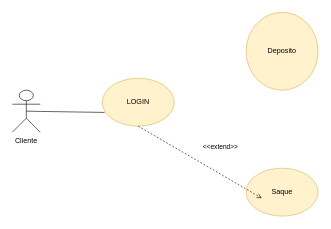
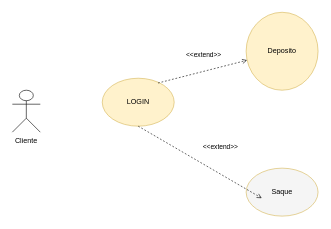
none -> (202, 72)
(66, 112) -> none
(282, 192) -> (282, 192)
